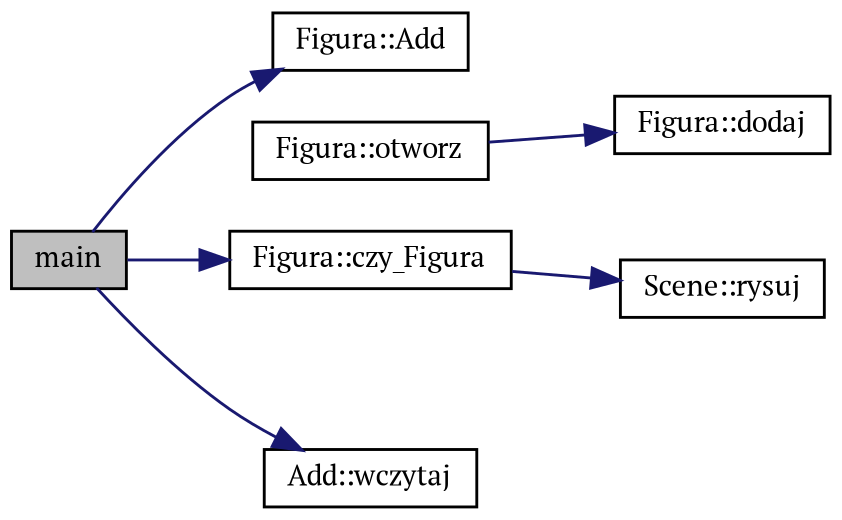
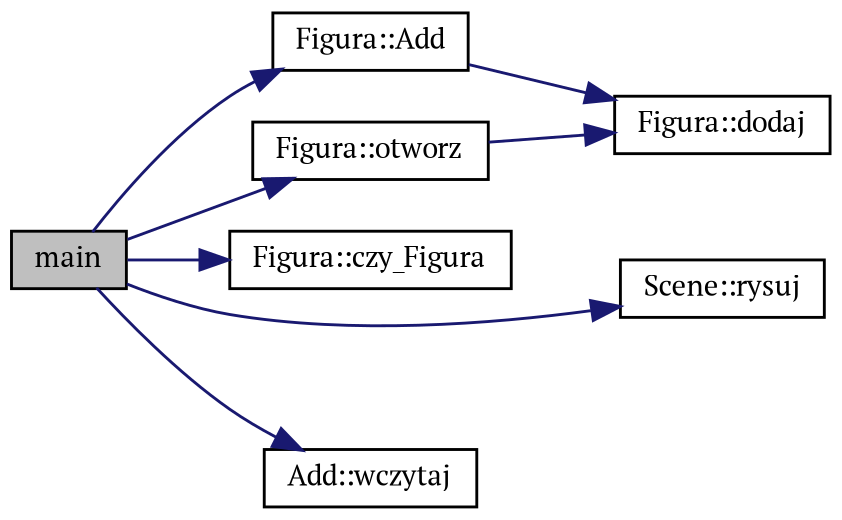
none -> (528, 79)
none -> (196, 214)
(551, 275) -> (357, 325)
